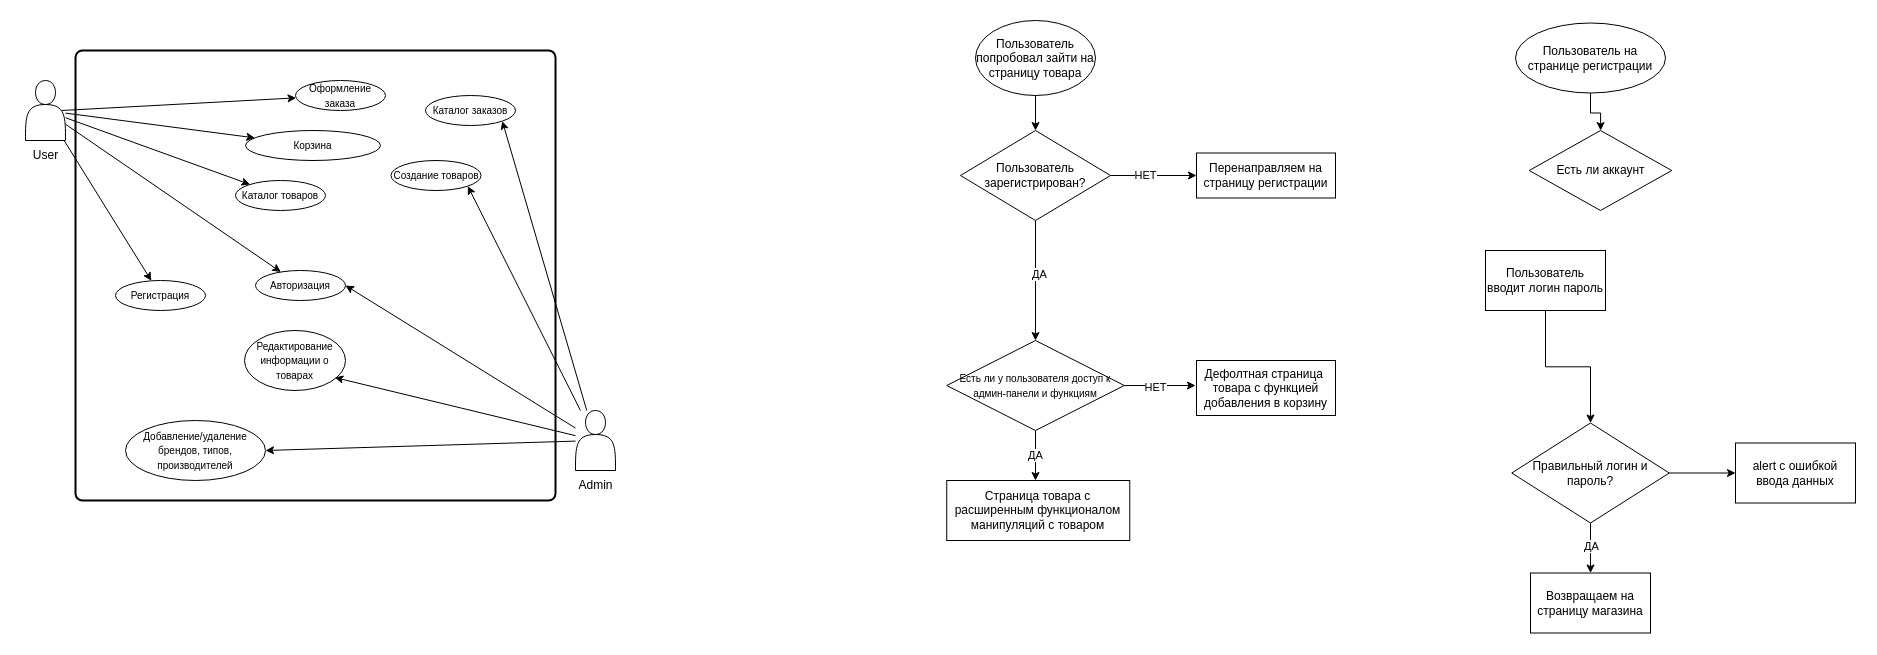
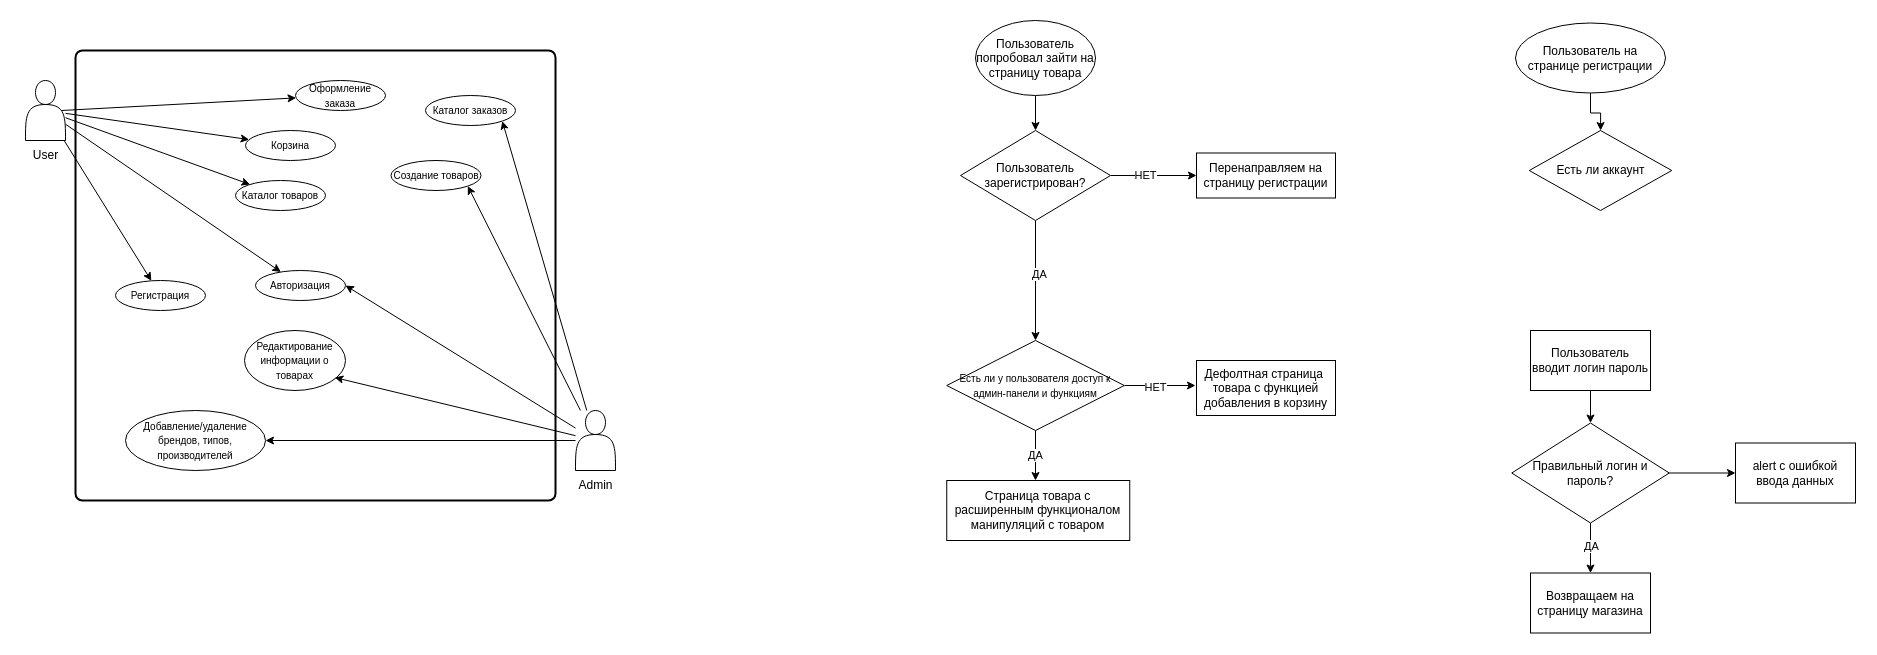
(313, 146) -> (291, 146)
(1546, 281) -> (1591, 361)
(196, 451) -> (196, 441)
